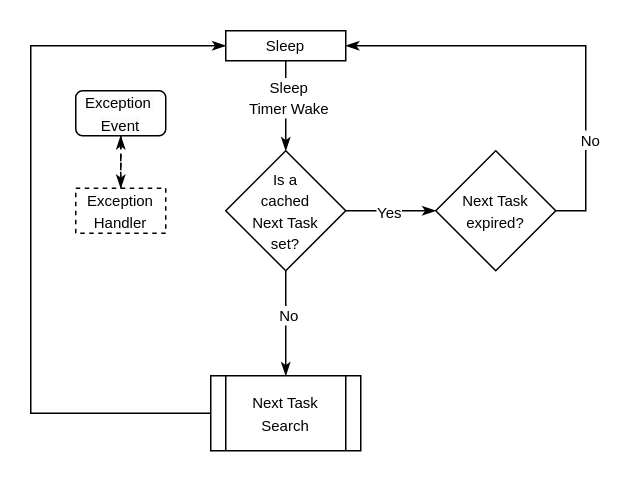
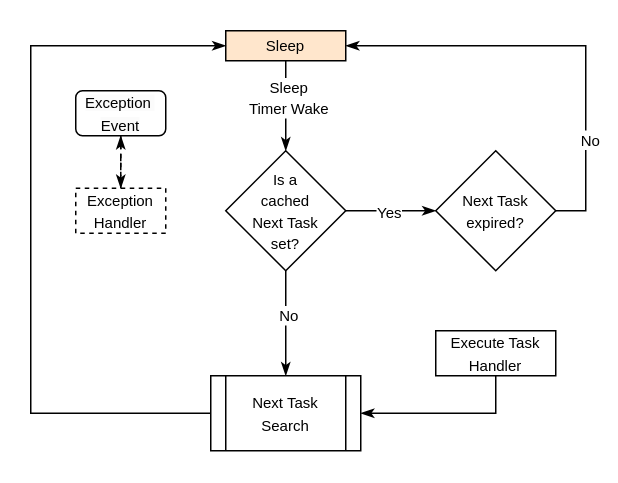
(286, 46) -> (286, 46)
none -> (496, 353)
none -> (452, 413)
